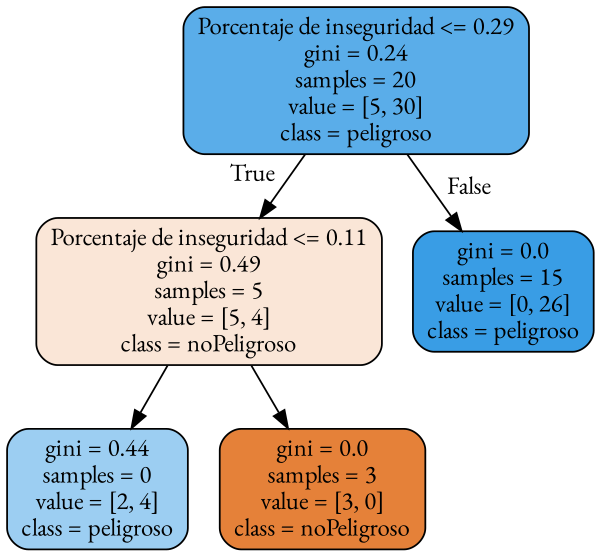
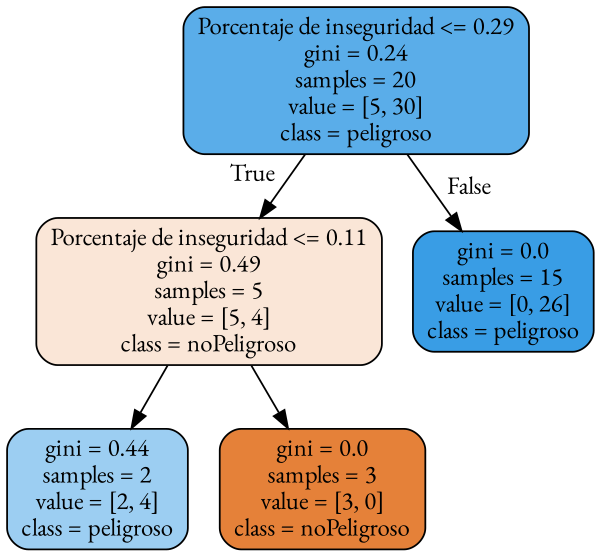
(97, 489) -> (97, 489)
